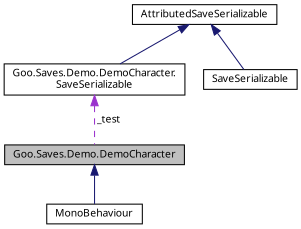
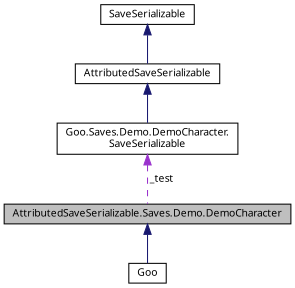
(231, 51) -> (148, 49)
(95, 155) -> (148, 214)
(95, 214) -> (148, 273)
